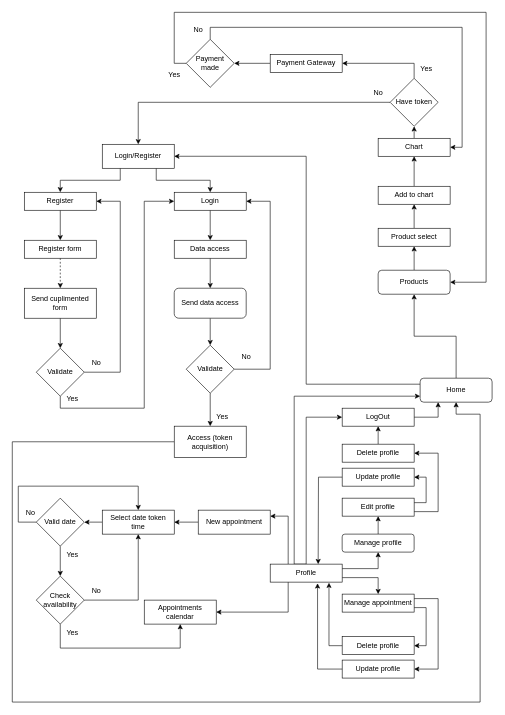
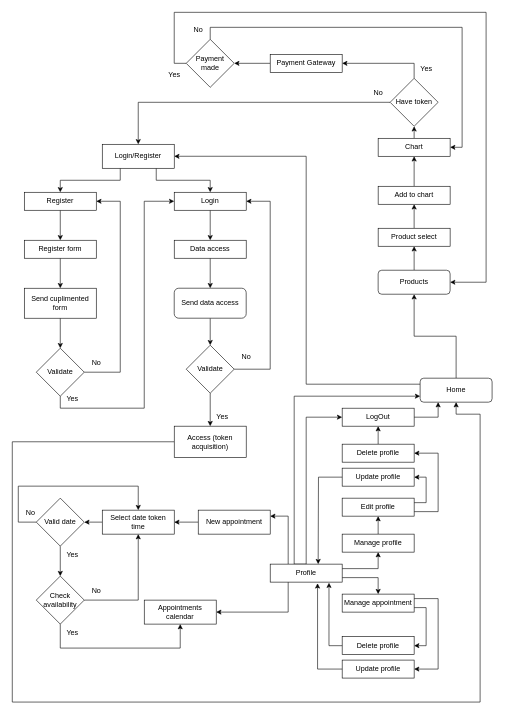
(60, 271) -> (60, 271)
(378, 543) -> (378, 543)
